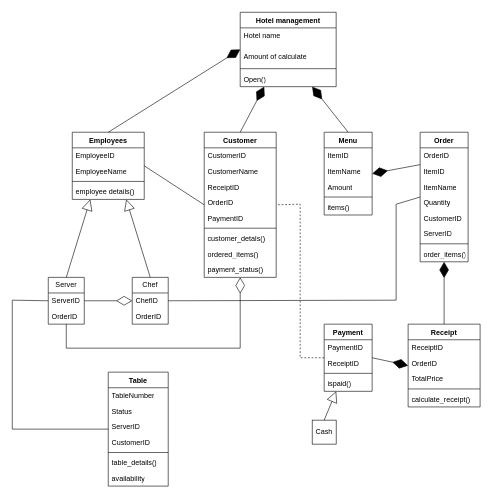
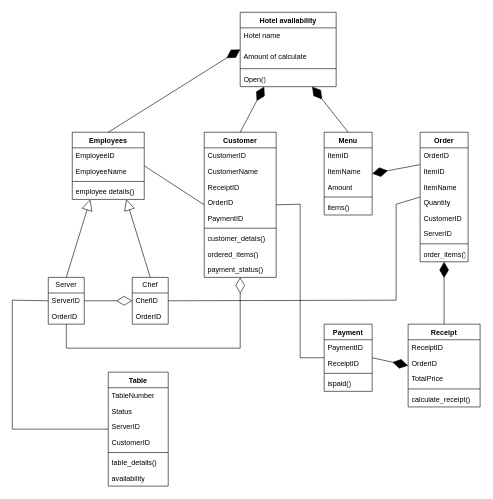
(288, 21) -> (288, 21)
(300, 282) -> (300, 282)
(328, 411) -> none
(324, 432) -> none
